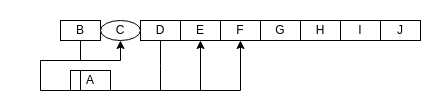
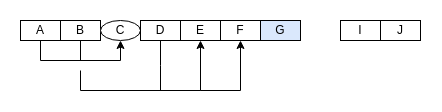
(281, 31) -> (281, 31)
(321, 31) -> none
(91, 81) -> (41, 31)
